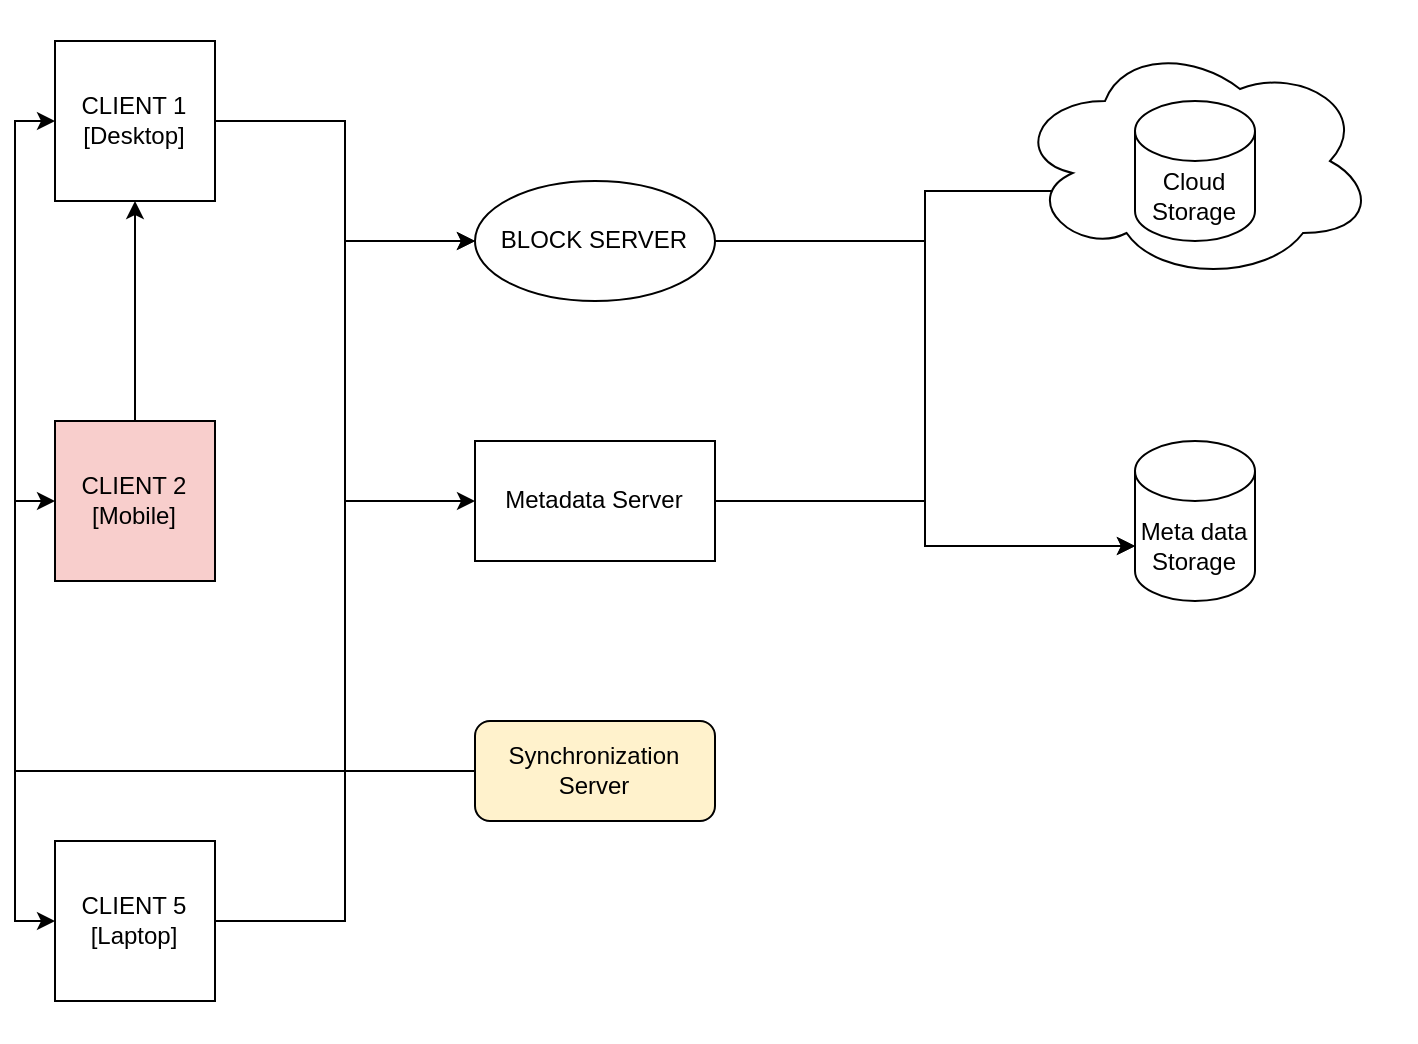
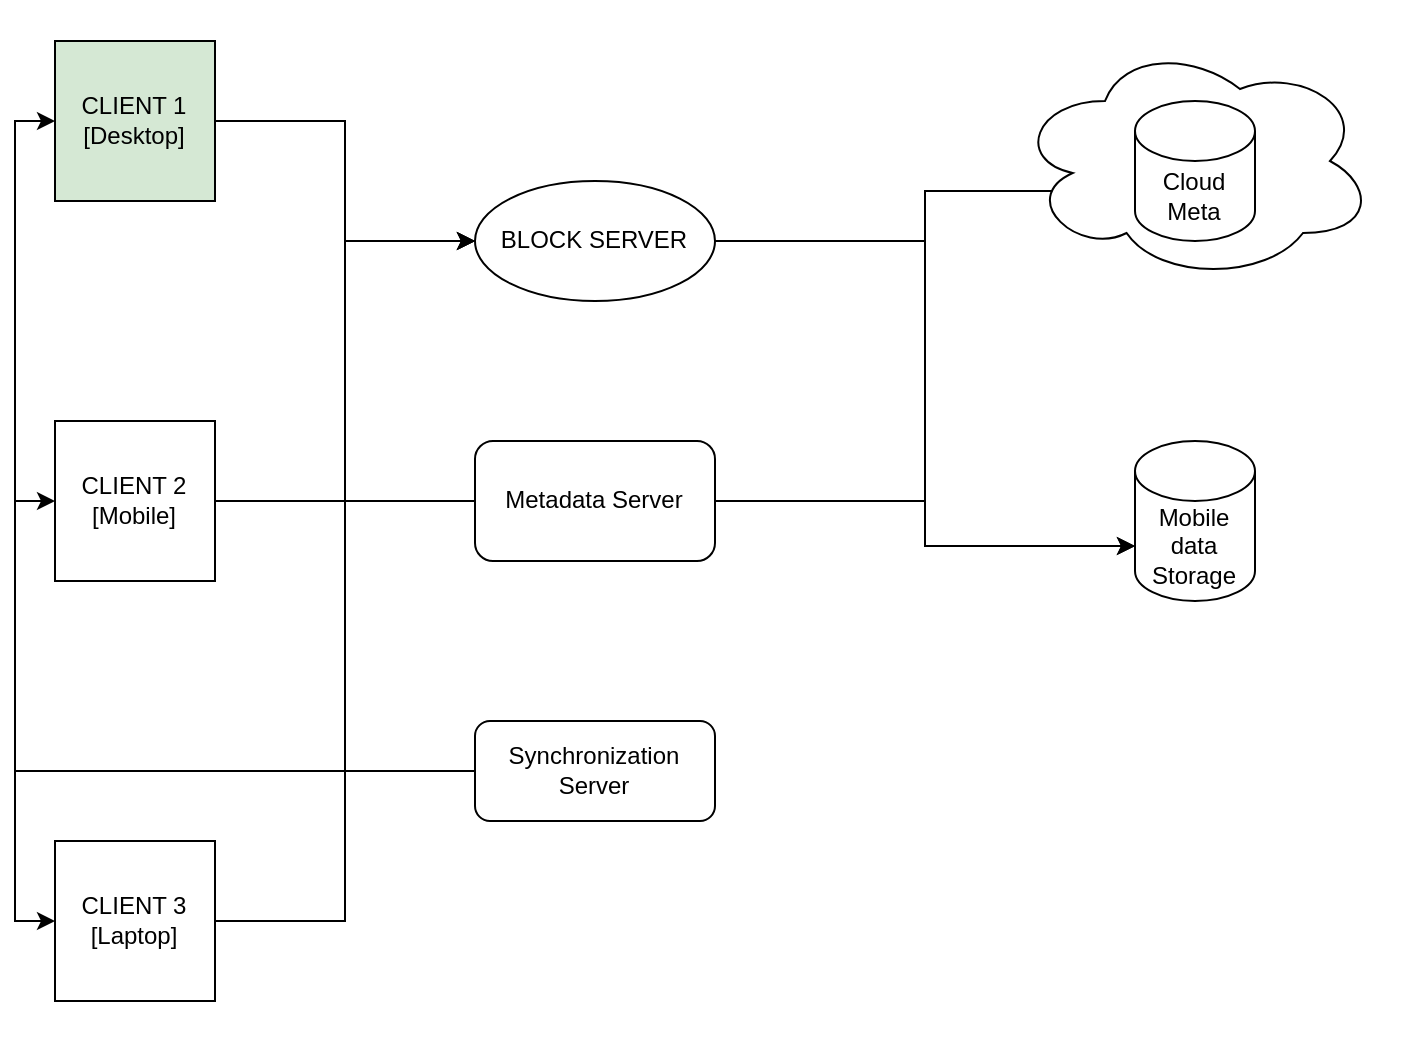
(135, 121) -> (135, 121)
(1195, 197) -> (1195, 197)
(135, 318) -> (278, 501)
(135, 501) -> (135, 501)
(460, 501) -> (465, 501)
(595, 501) -> (595, 501)
(1195, 547) -> (1195, 547)
(595, 771) -> (595, 771)
(135, 921) -> (135, 921)
